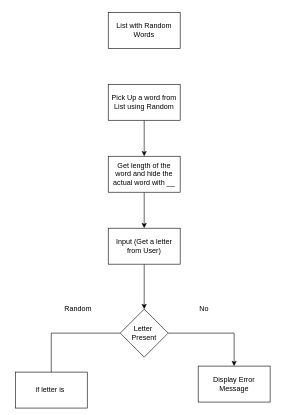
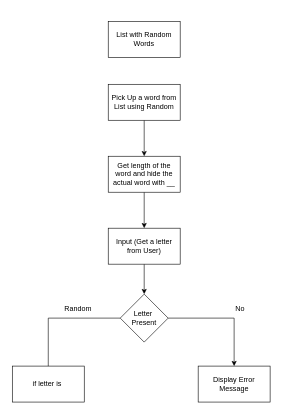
(144, 30) -> (144, 39)
(204, 309) -> (240, 309)
(144, 333) -> (144, 318)
(51, 390) -> (48, 384)
